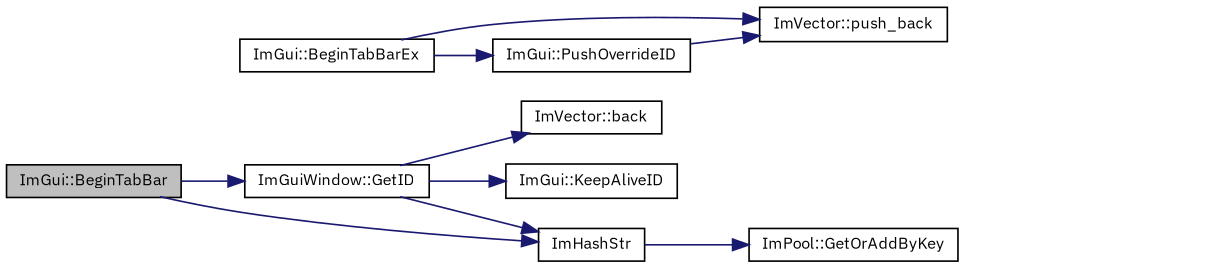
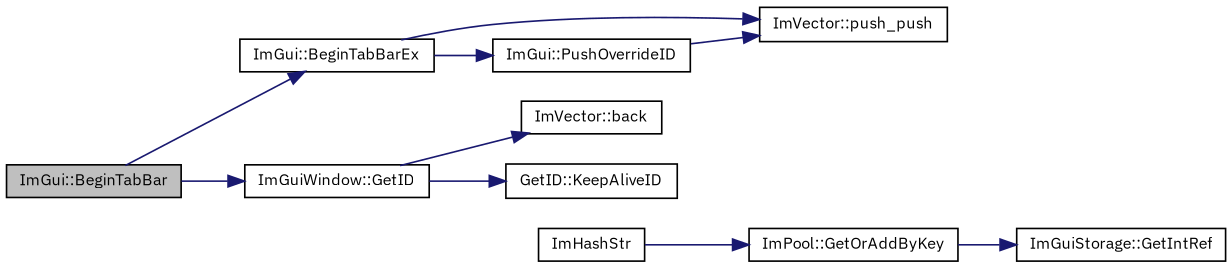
(854, 24) -> (854, 24)
(592, 181) -> (592, 181)
(461, 212) -> none
(340, 225) -> (208, 122)
none -> (1121, 245)
